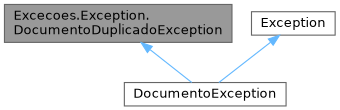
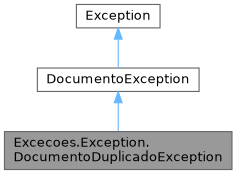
(171, 66) -> (118, 117)
